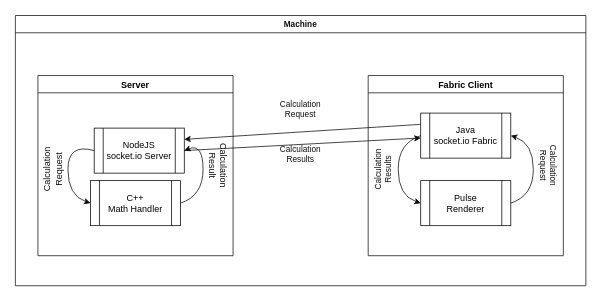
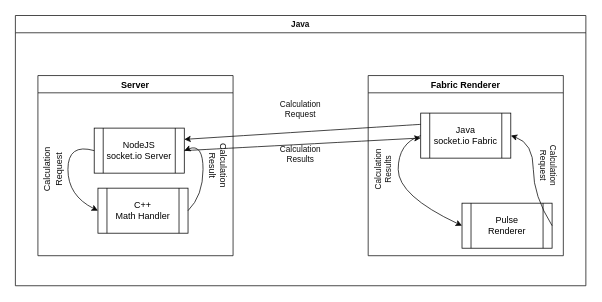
(300, 24) -> (300, 24)
(465, 84) -> (465, 84)
(135, 203) -> (143, 210)
(465, 203) -> (507, 225)
